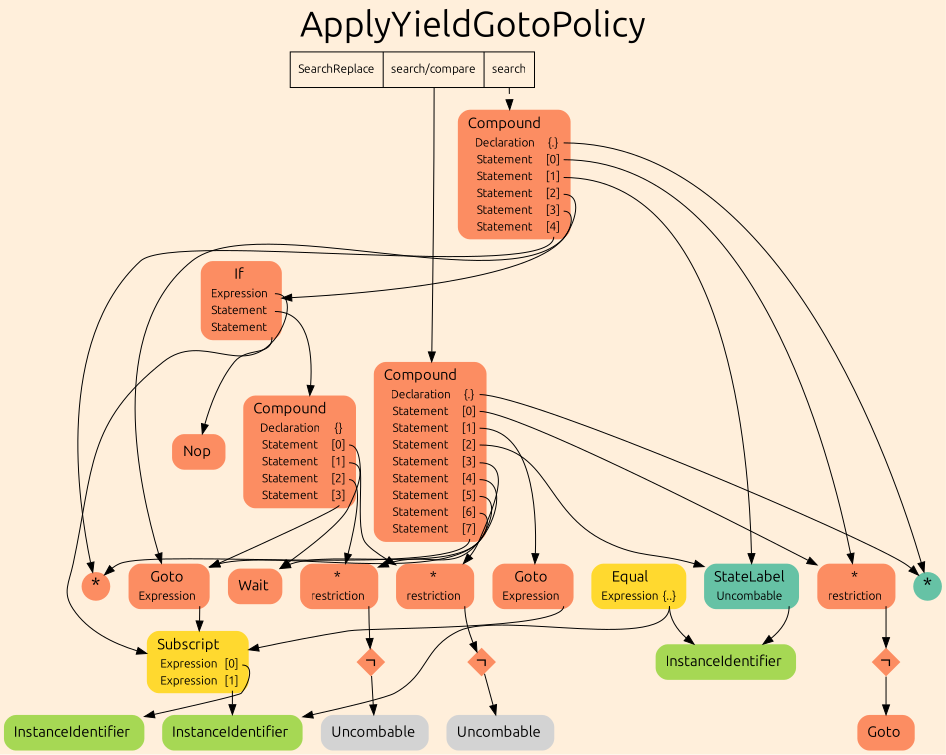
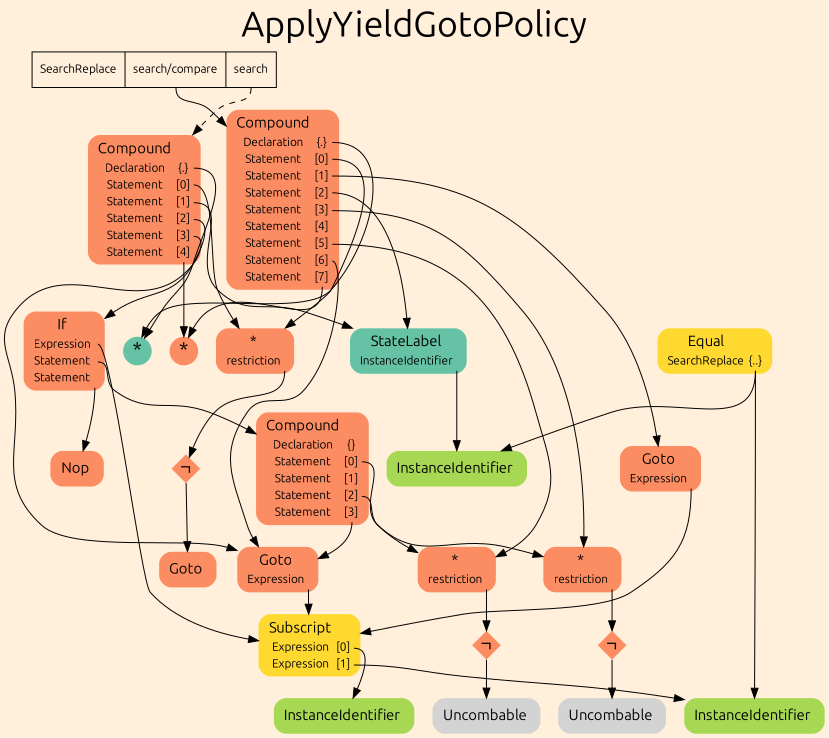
(255, 586) -> none
(630, 596) -> (706, 361)
(750, 596) -> (406, 361)
